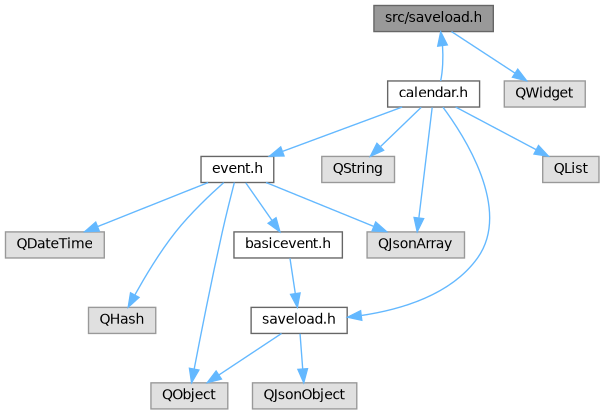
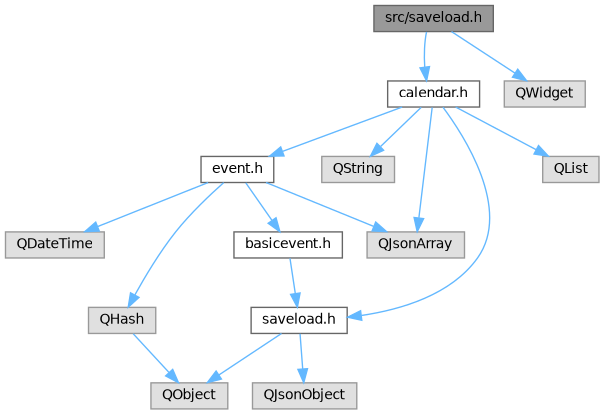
(443, 63) -> (425, 49)
(213, 275) -> (151, 353)
